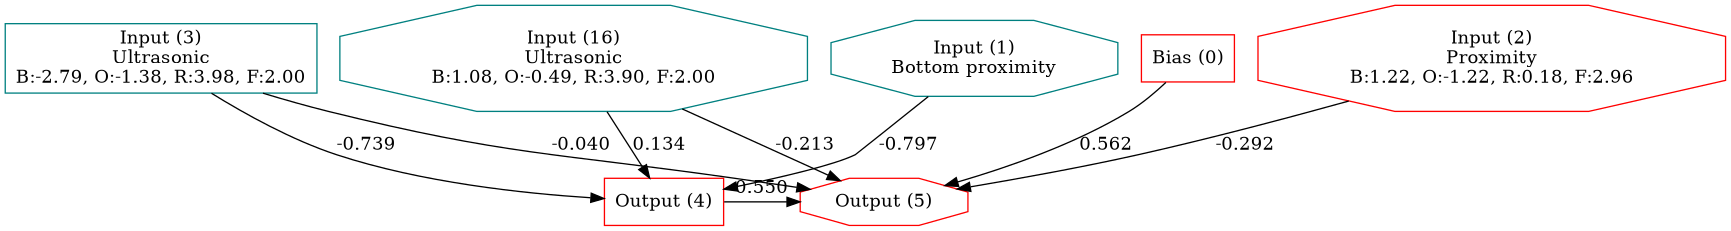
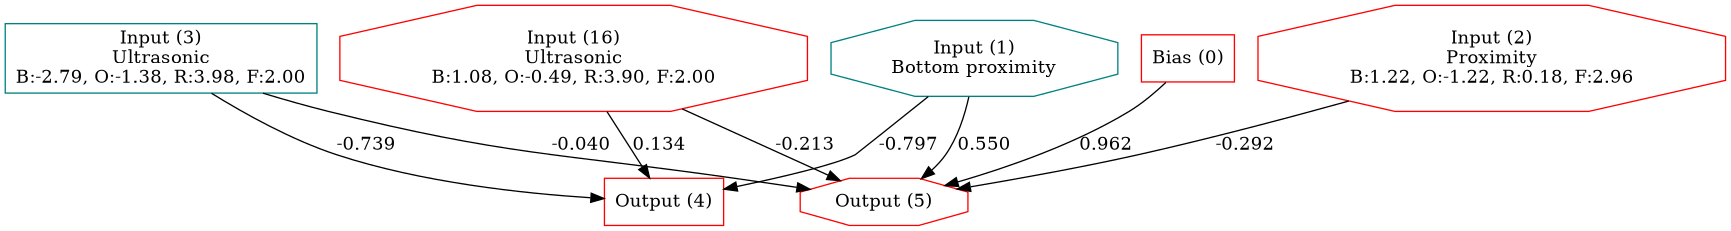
(574, 58) -> (574, 58)
(1106, 145) -> (1106, 145)
(756, 202) -> (956, 137)
